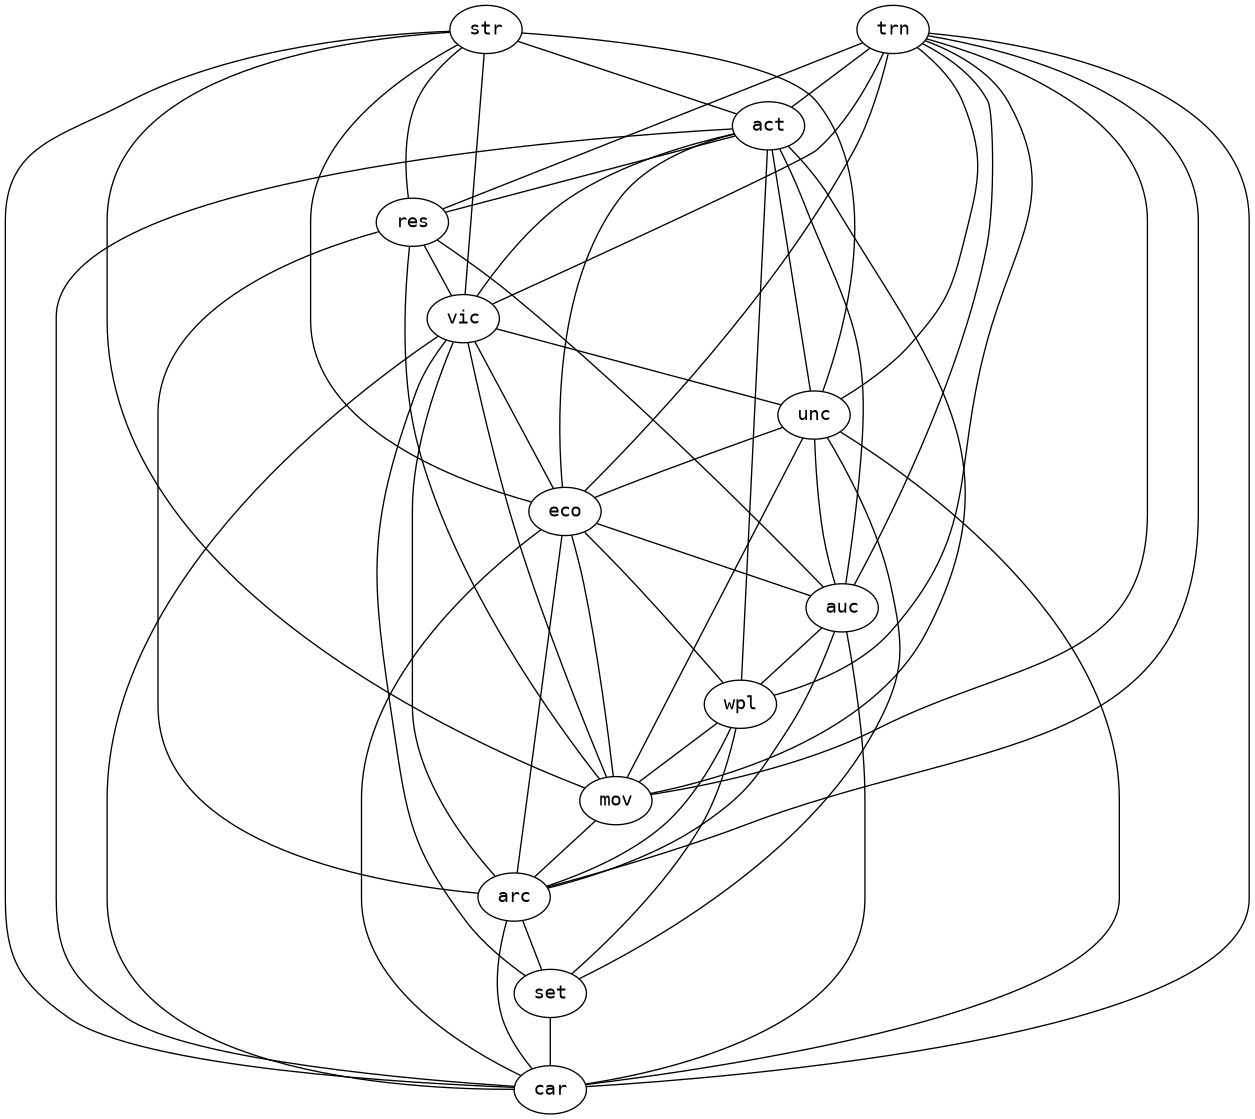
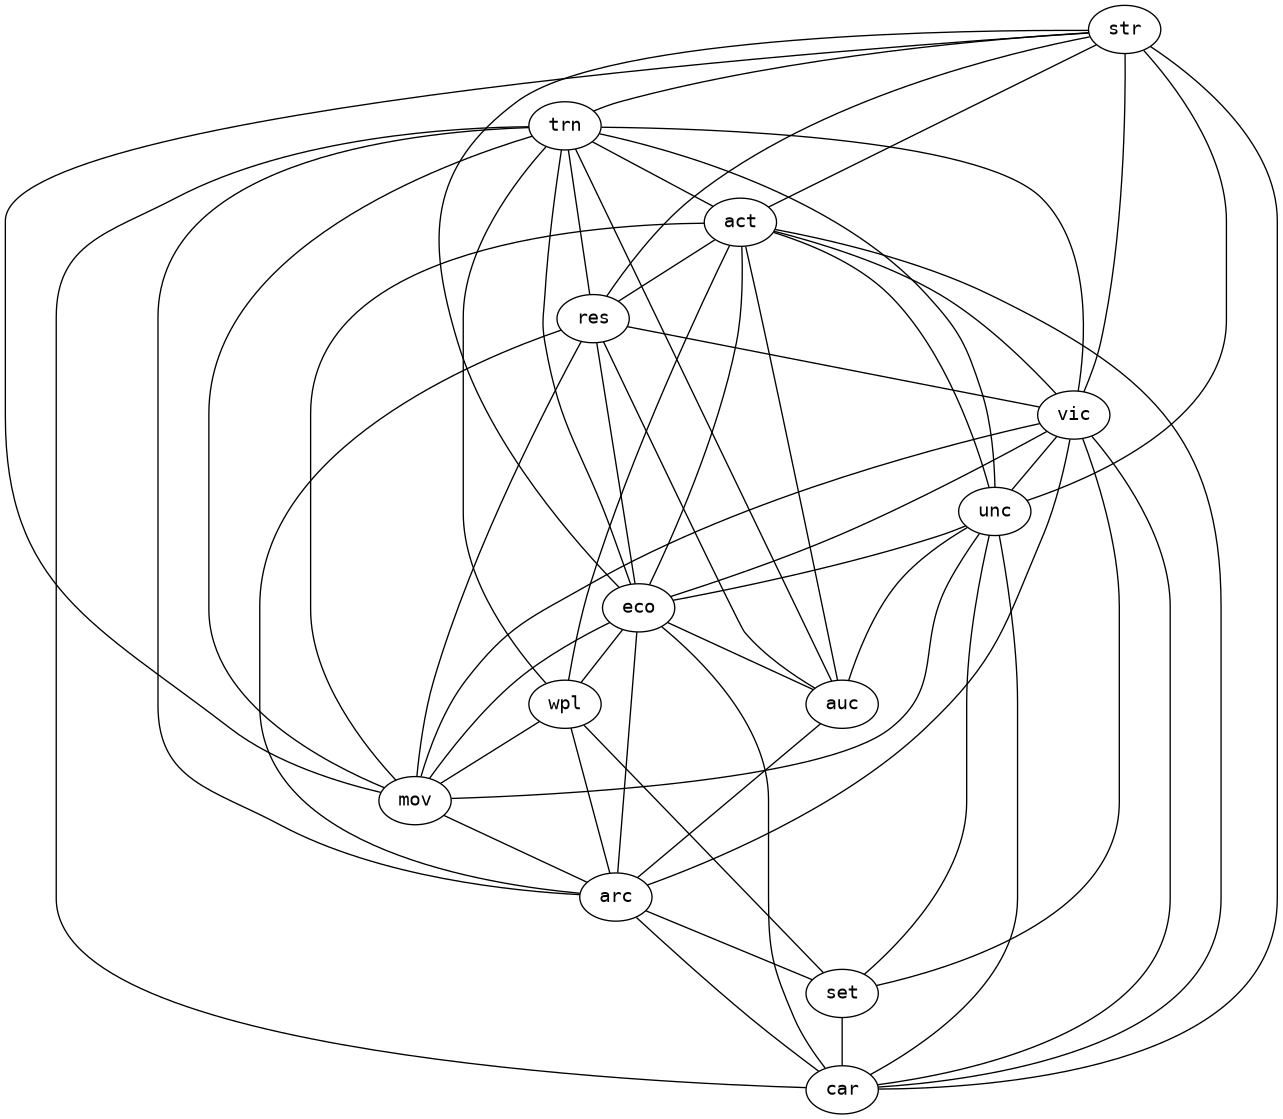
none -> (802, 64)
none -> (616, 463)
(791, 656) -> none
(855, 944) -> none
